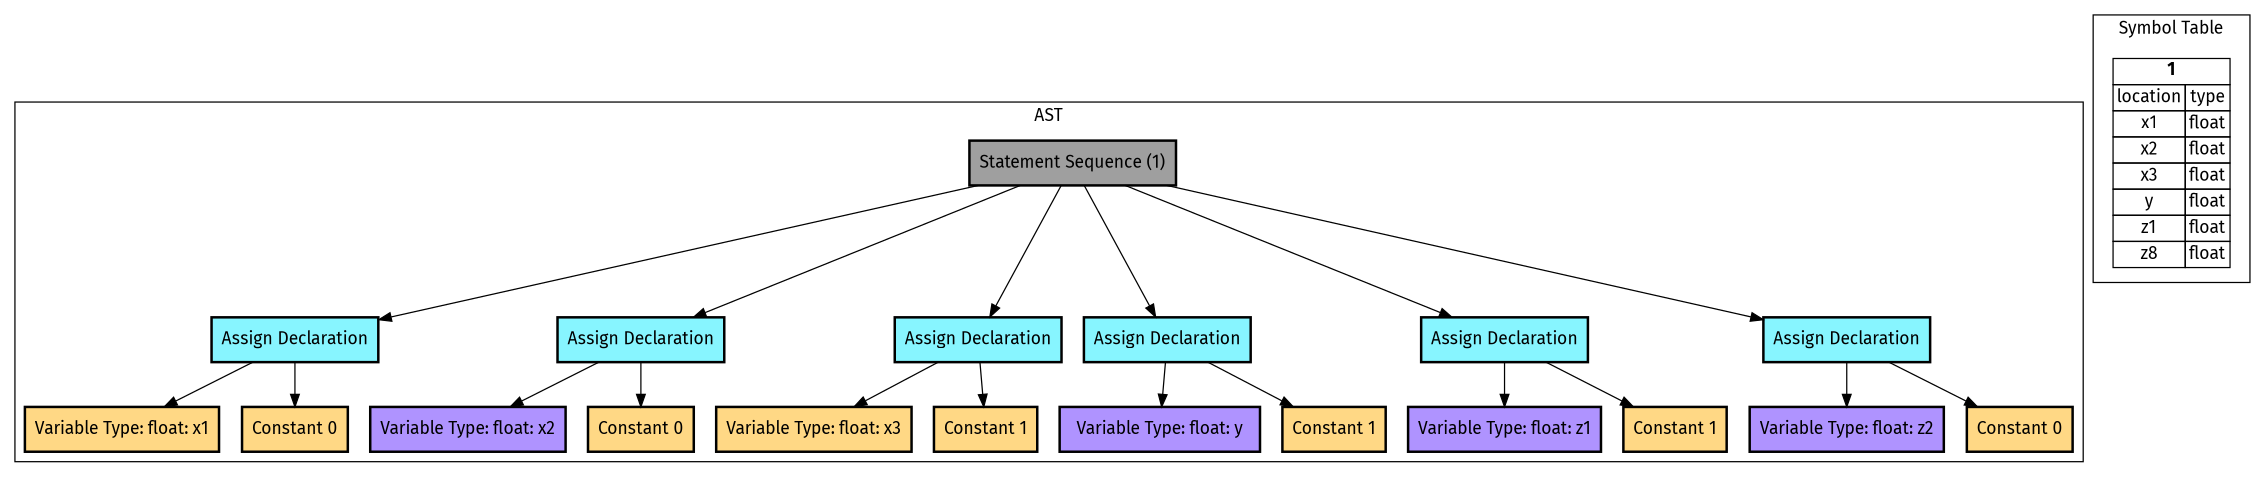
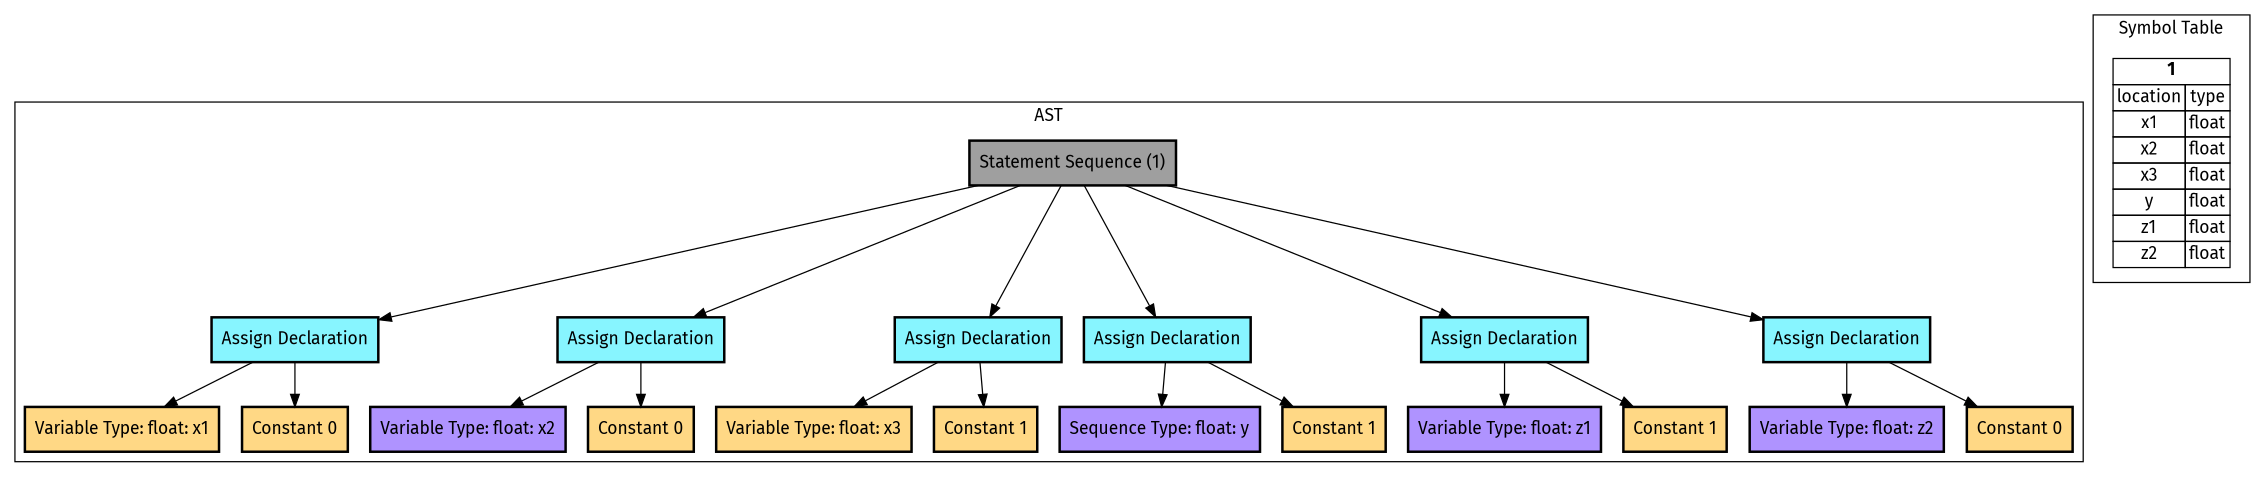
(2149, 254) -> (2149, 254)
(1160, 429) -> (1160, 429)
